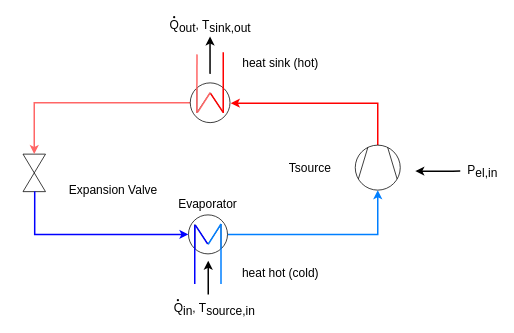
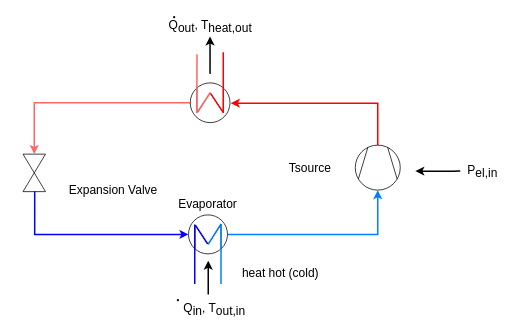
(210, 26) -> (210, 26)
(280, 63) -> none
(215, 309) -> (215, 309)
